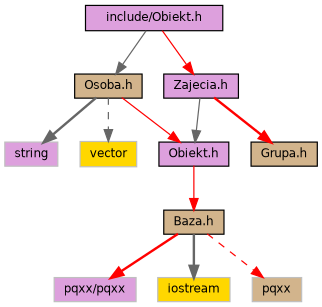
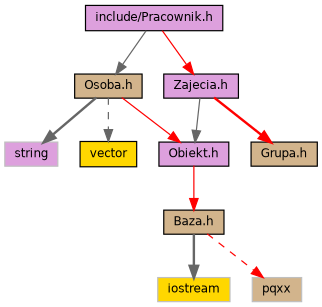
(154, 18) -> (154, 18)
(108, 154) -> (108, 154)
(95, 290) -> none
